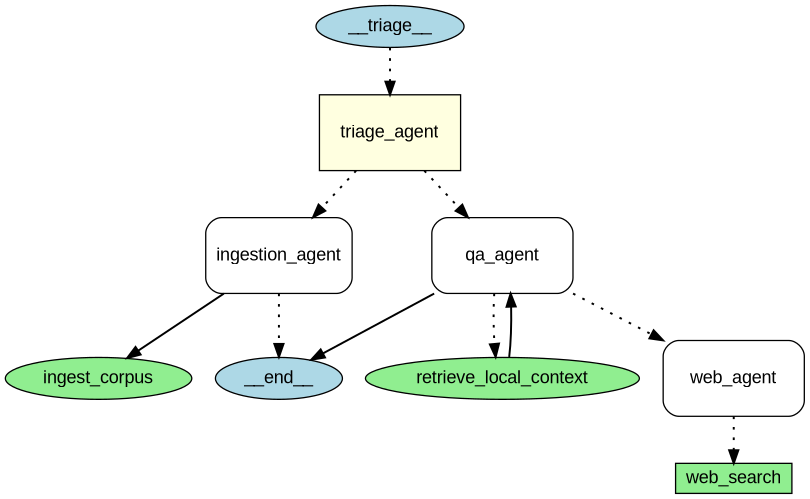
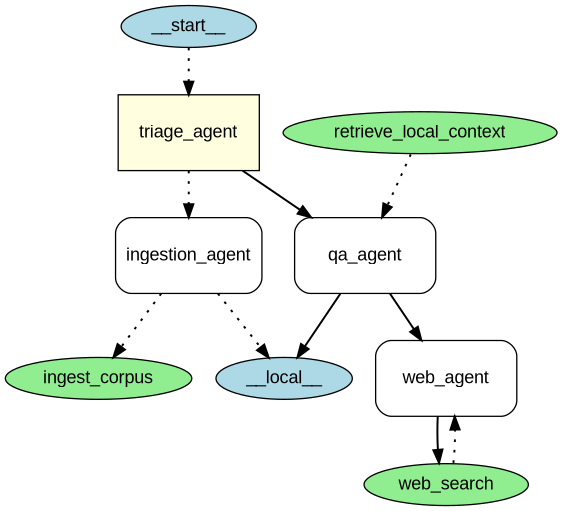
(390, 26) -> (189, 26)
(442, 189) -> (271, 190)
(612, 314) -> (402, 311)
(494, 319) -> none
(181, 322) -> (141, 320)
(511, 332) -> (399, 180)
(279, 378) -> (284, 378)
(734, 433) -> (437, 433)
none -> (455, 446)
(734, 478) -> (446, 485)
